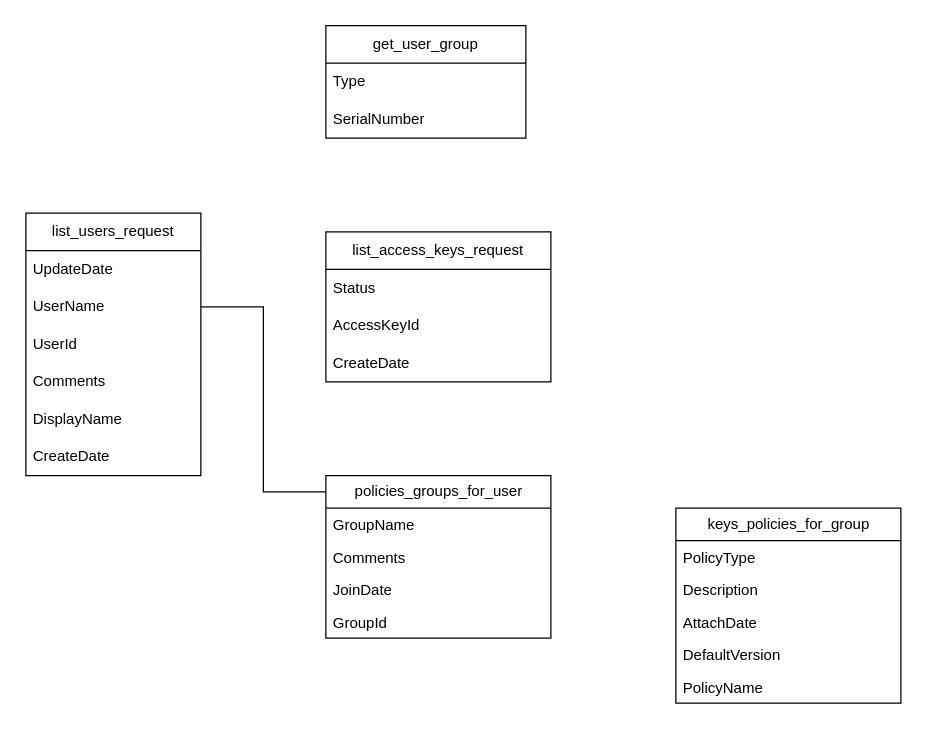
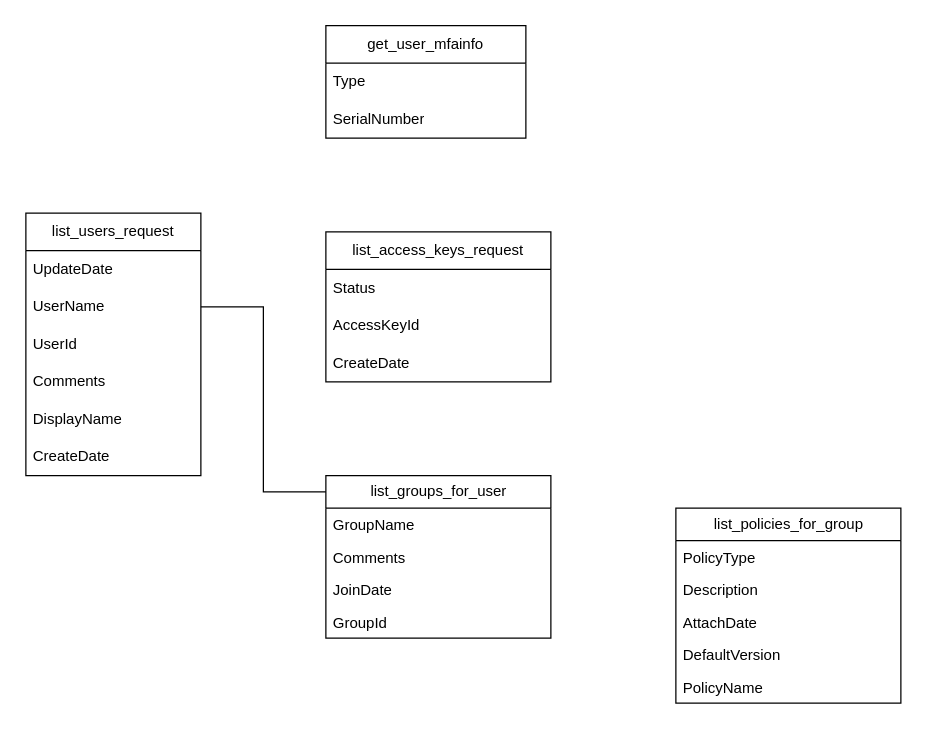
(426, 44) -> (426, 44)
(439, 492) -> (439, 492)
(789, 524) -> (789, 524)
